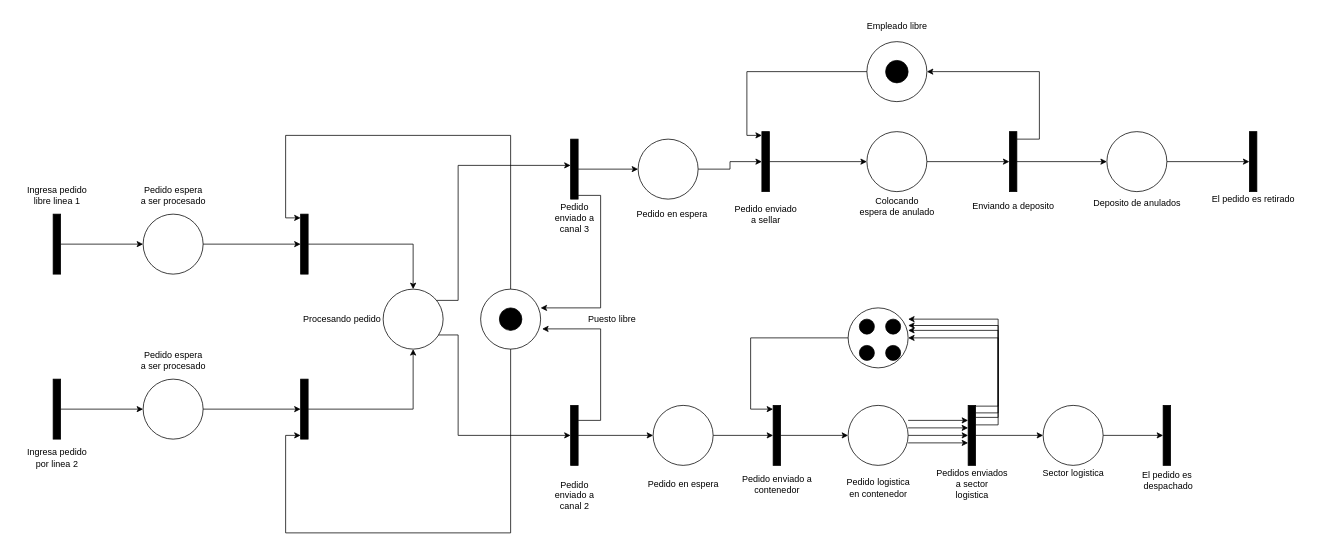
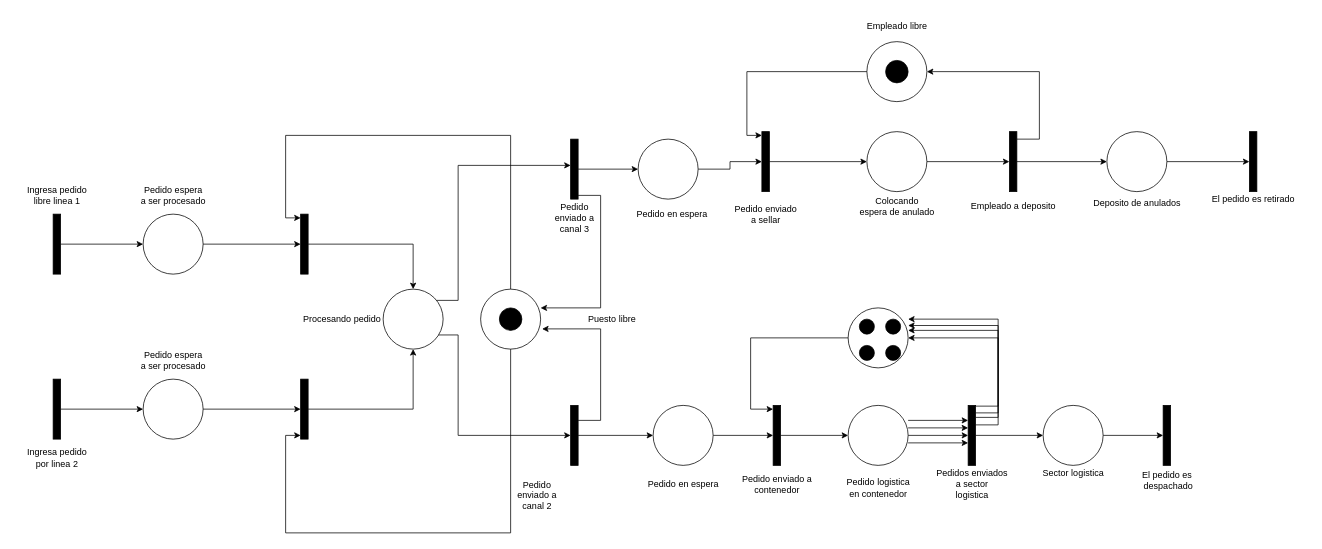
(1013, 207) -> (1013, 207)
(574, 495) -> (537, 495)
